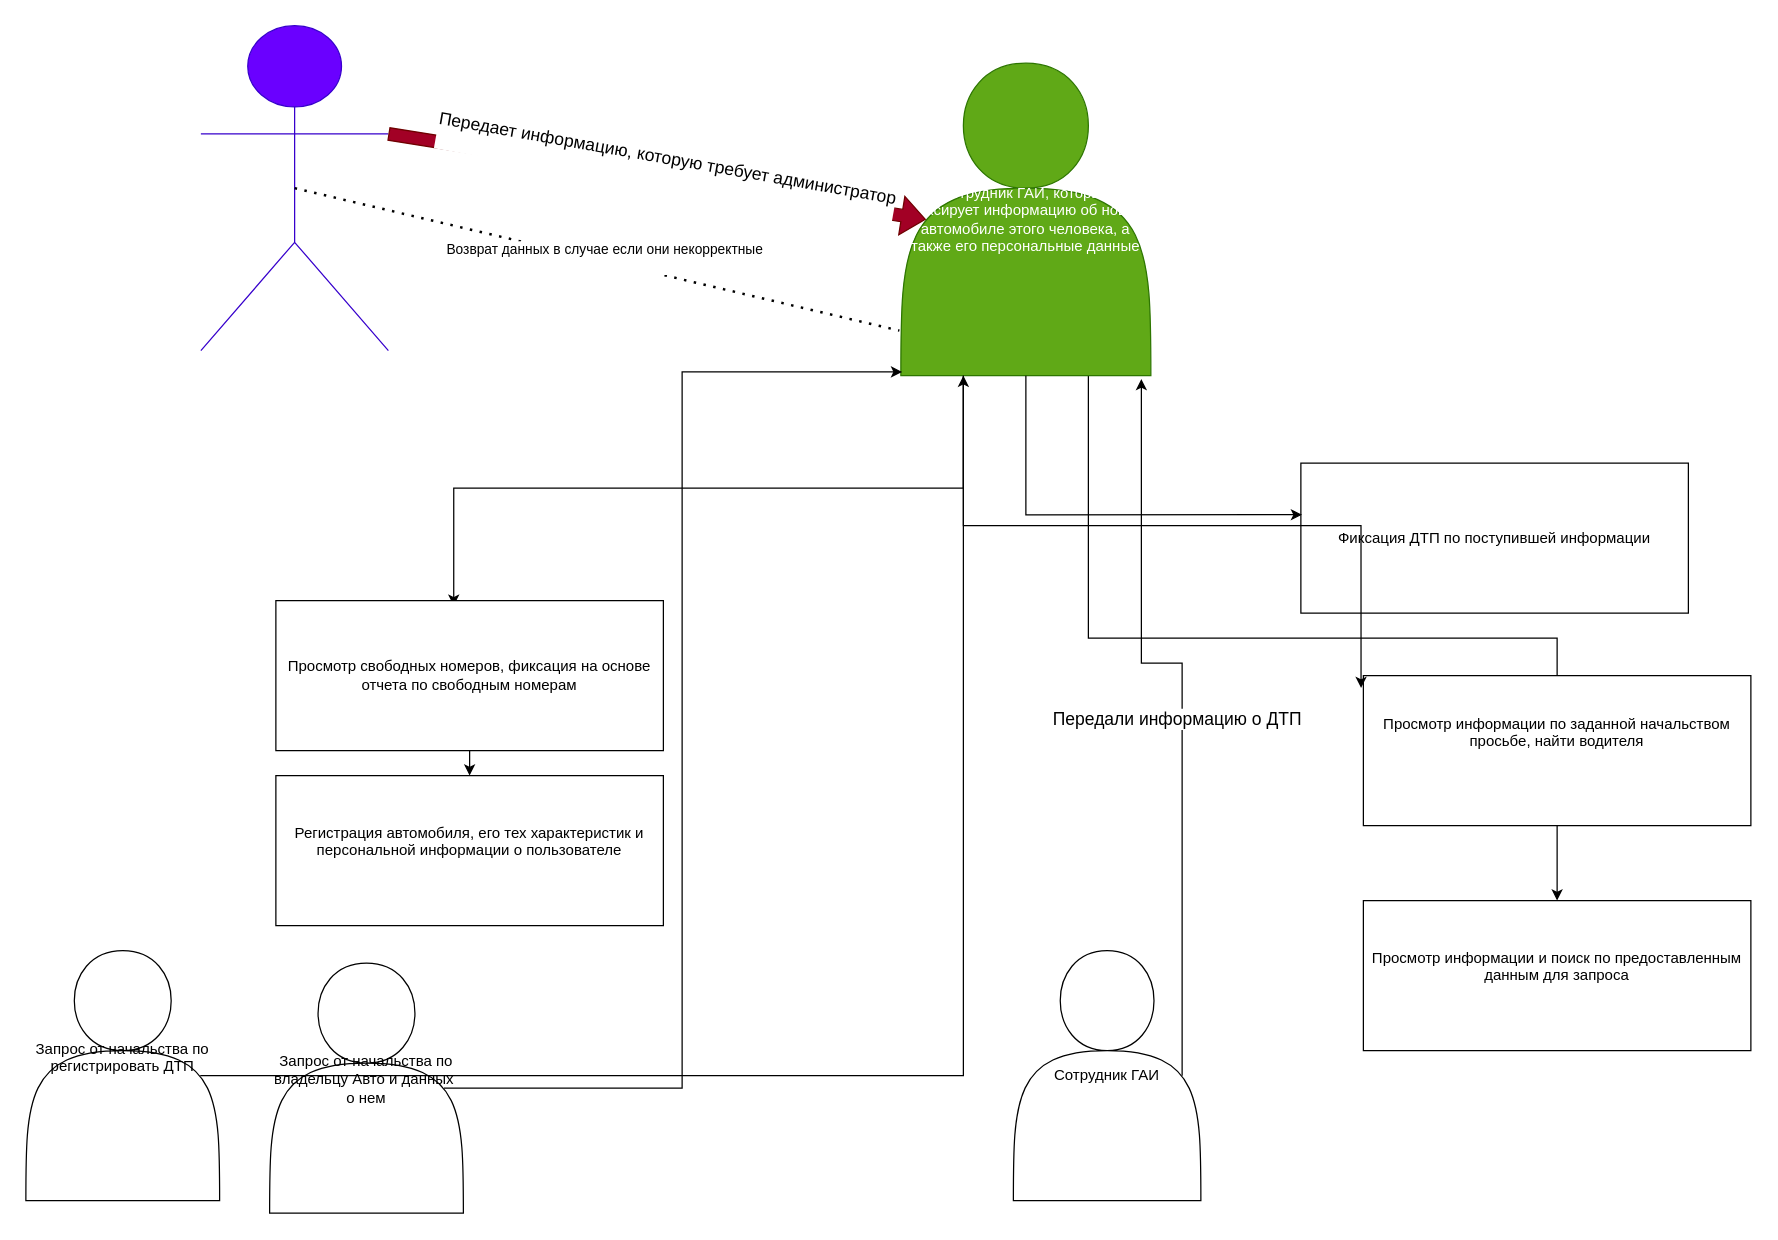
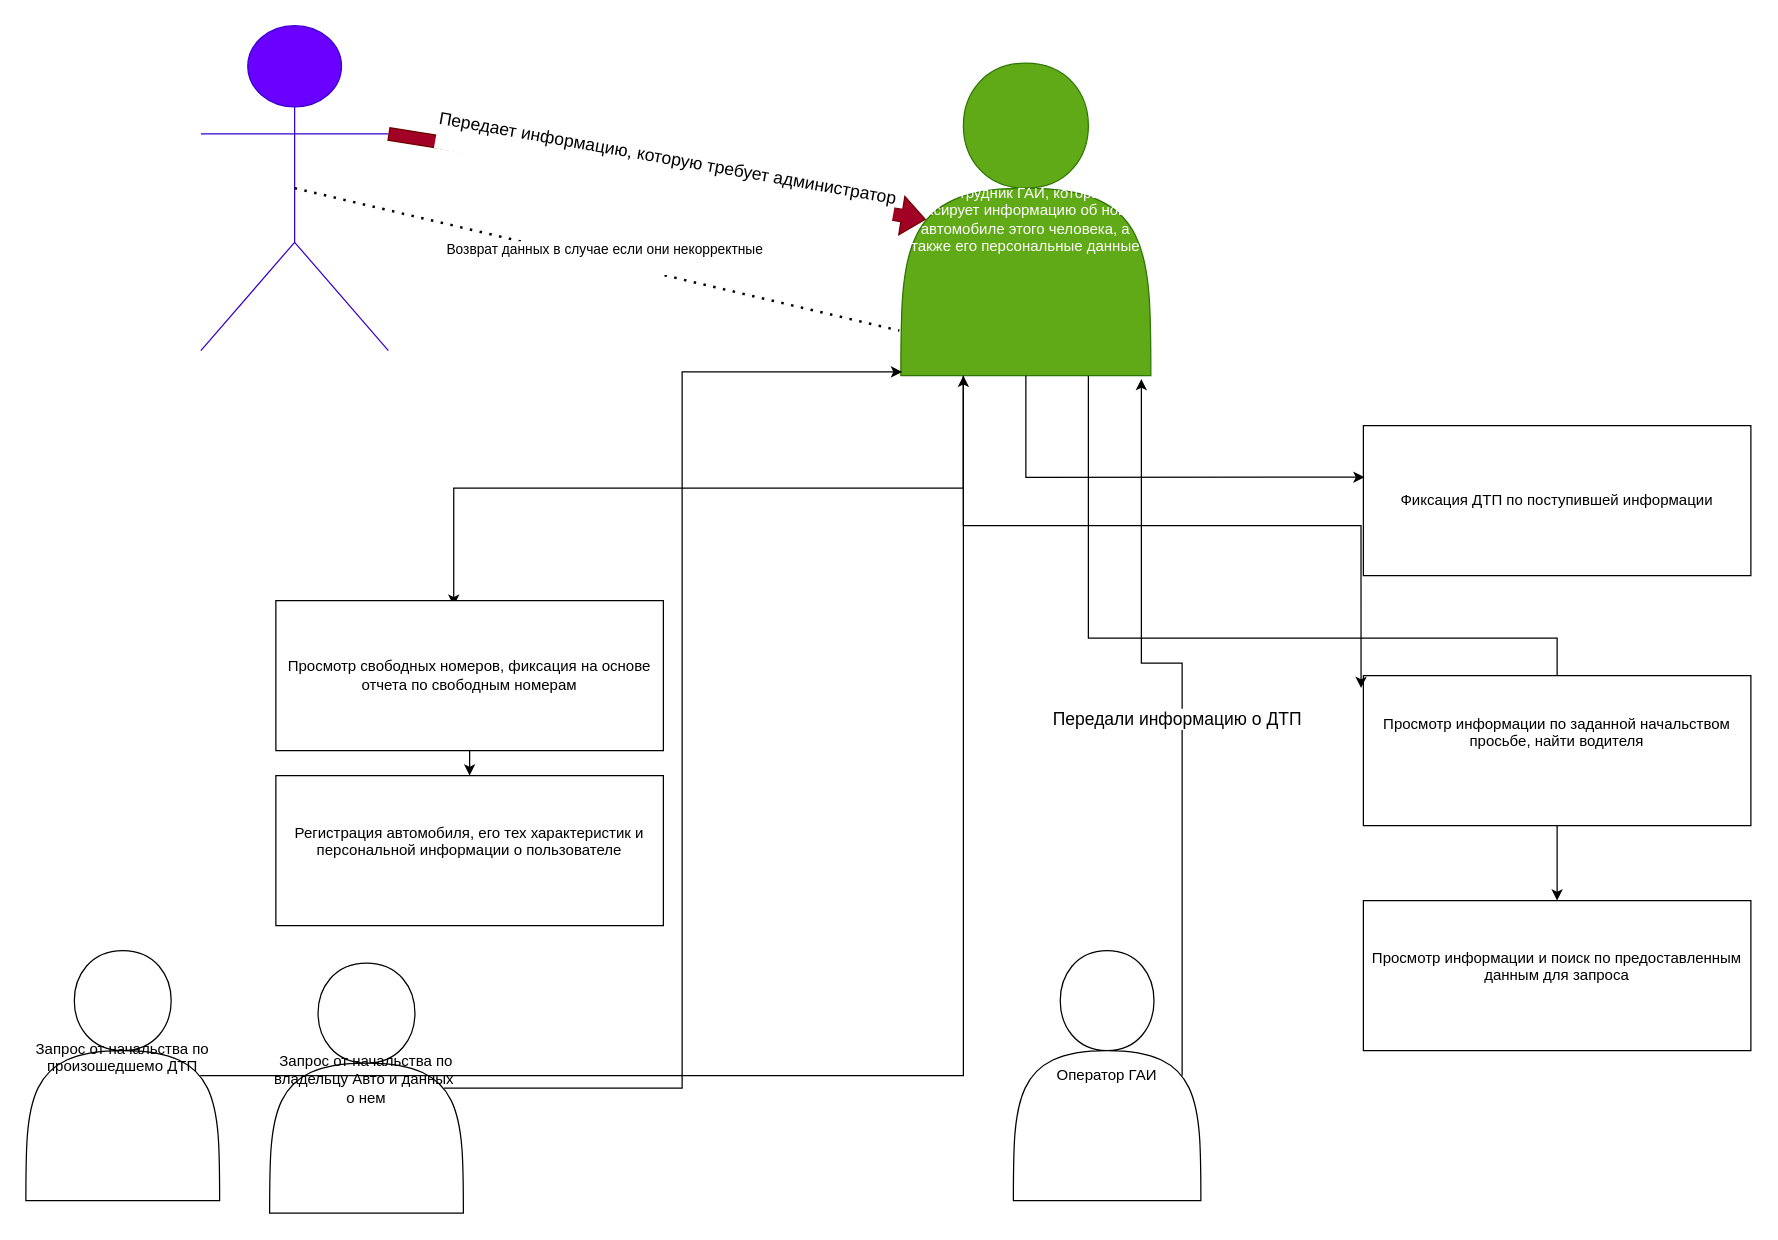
(1494, 538) -> (1557, 501)
(123, 1076) -> (123, 1076)
(1107, 1076) -> (1107, 1076)
